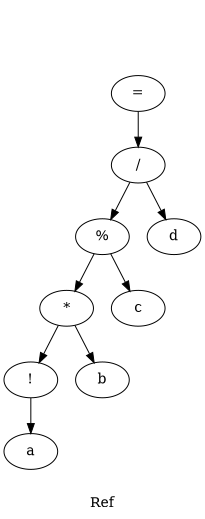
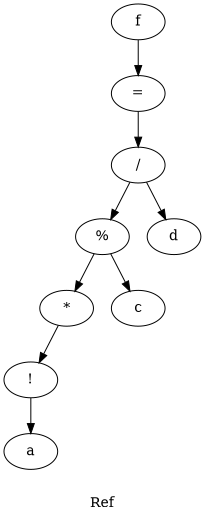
none -> (138, 22)
(102, 380) -> none
